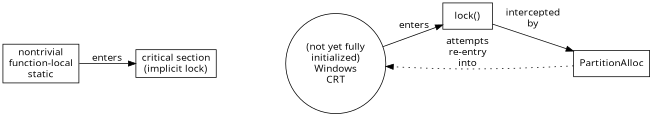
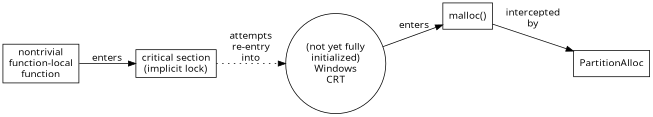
(468, 16) -> (468, 16)
(41, 64) -> (41, 64)
(483, 69) -> (247, 64)
